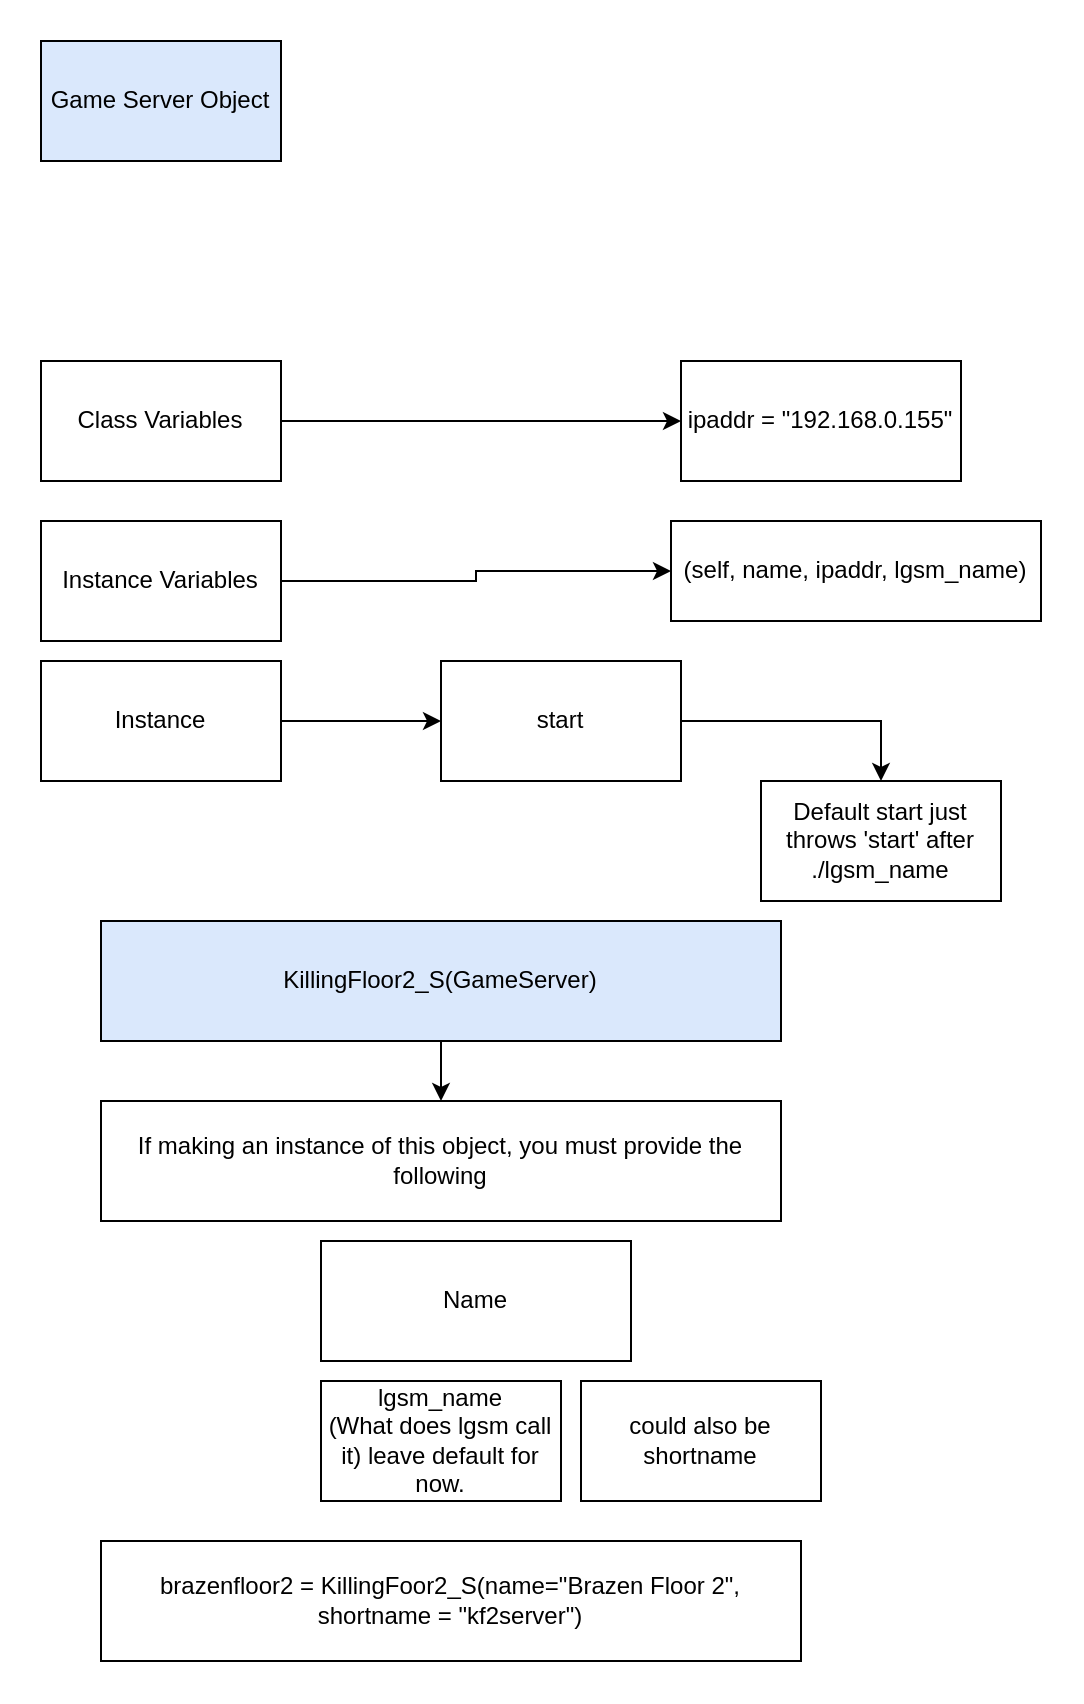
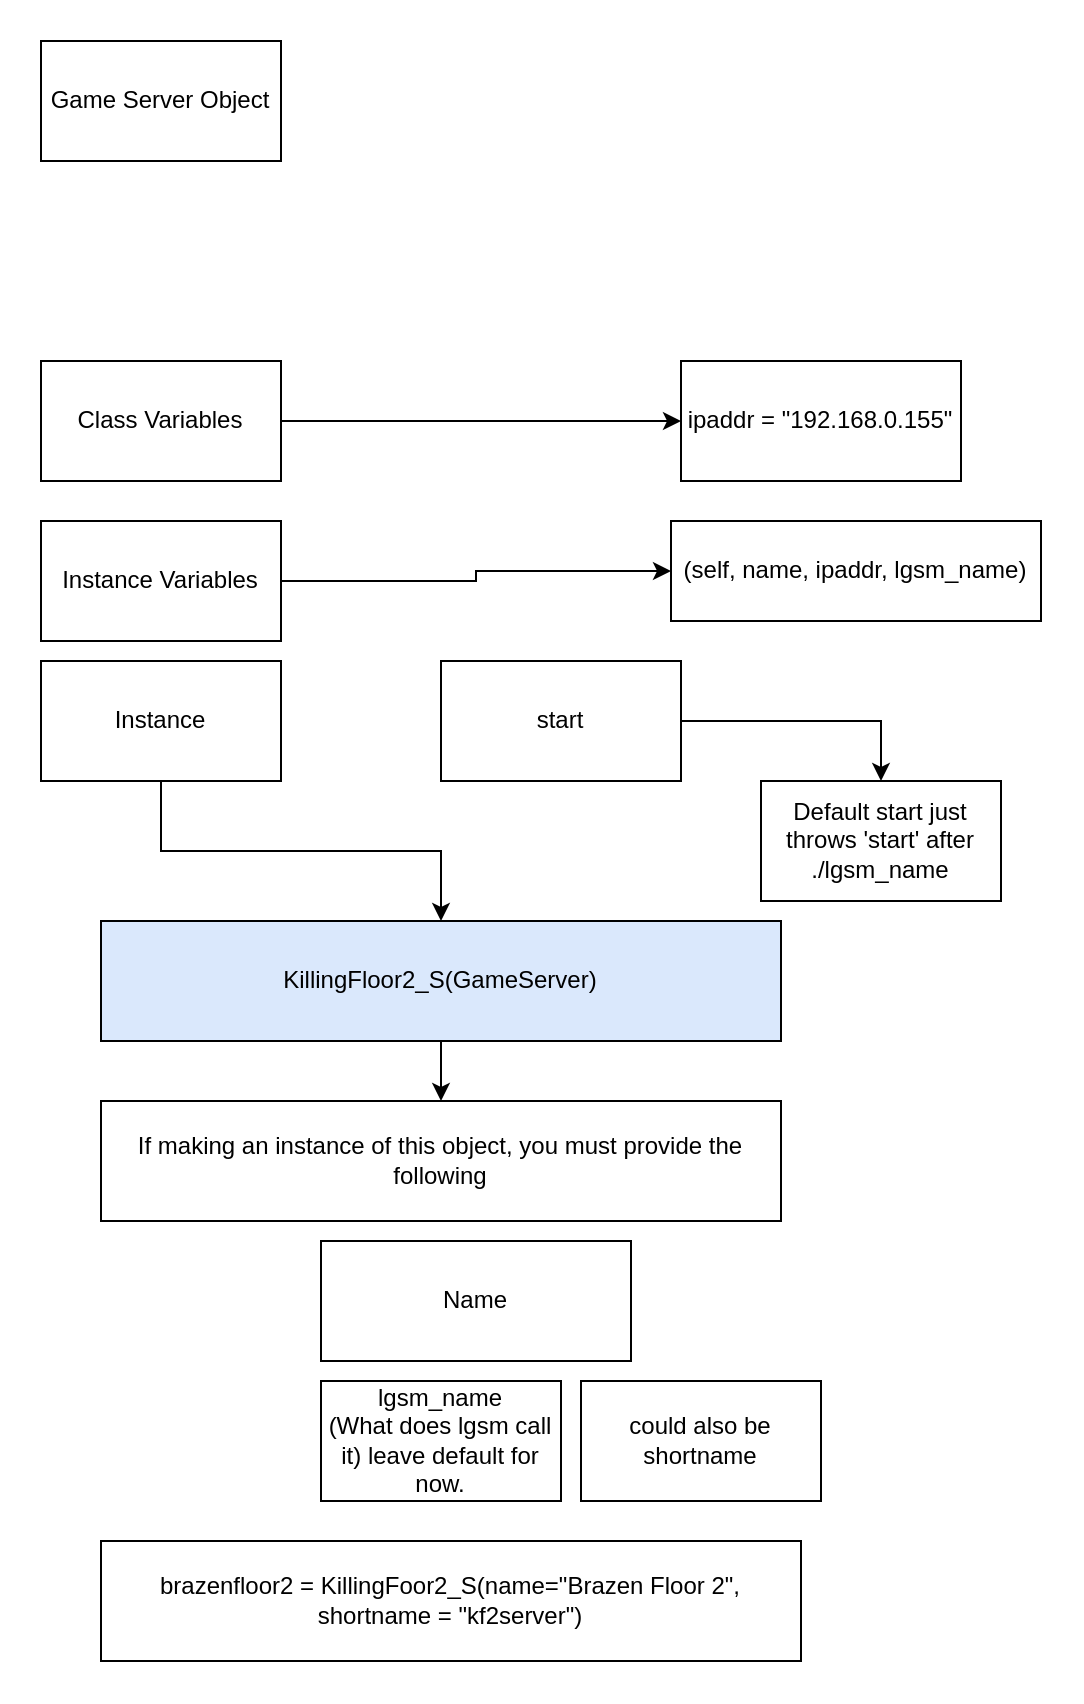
(161, 101) -> (161, 101)
(354, 721) -> (294, 851)
